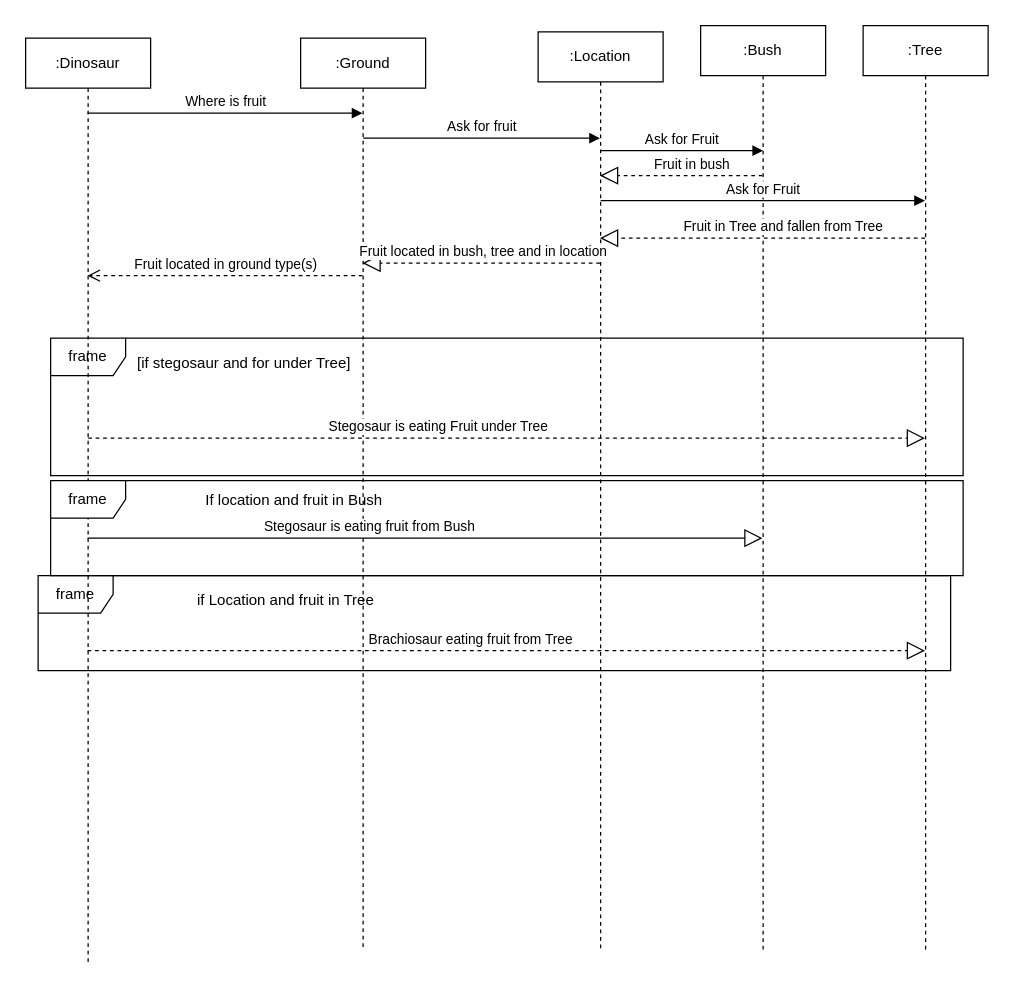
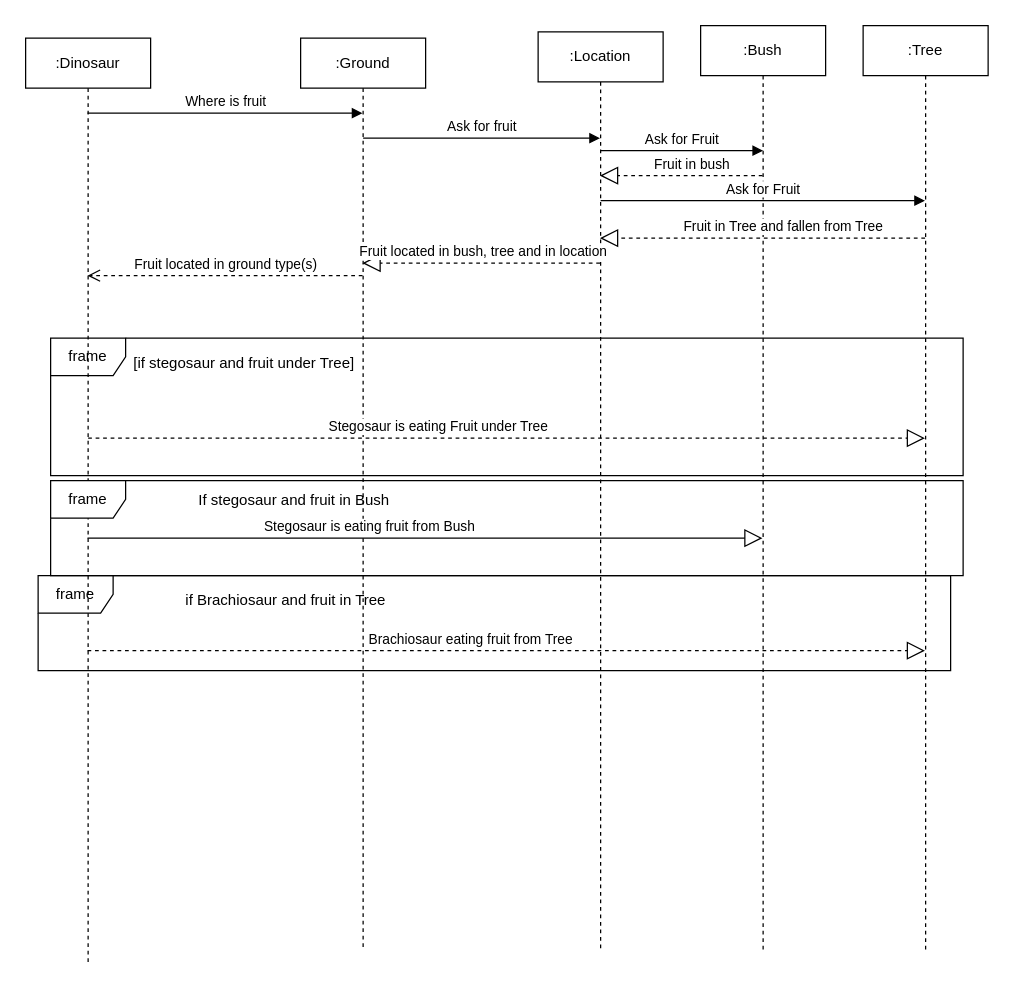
(244, 363) -> (244, 363)
(294, 501) -> (294, 501)
(288, 601) -> (288, 601)
